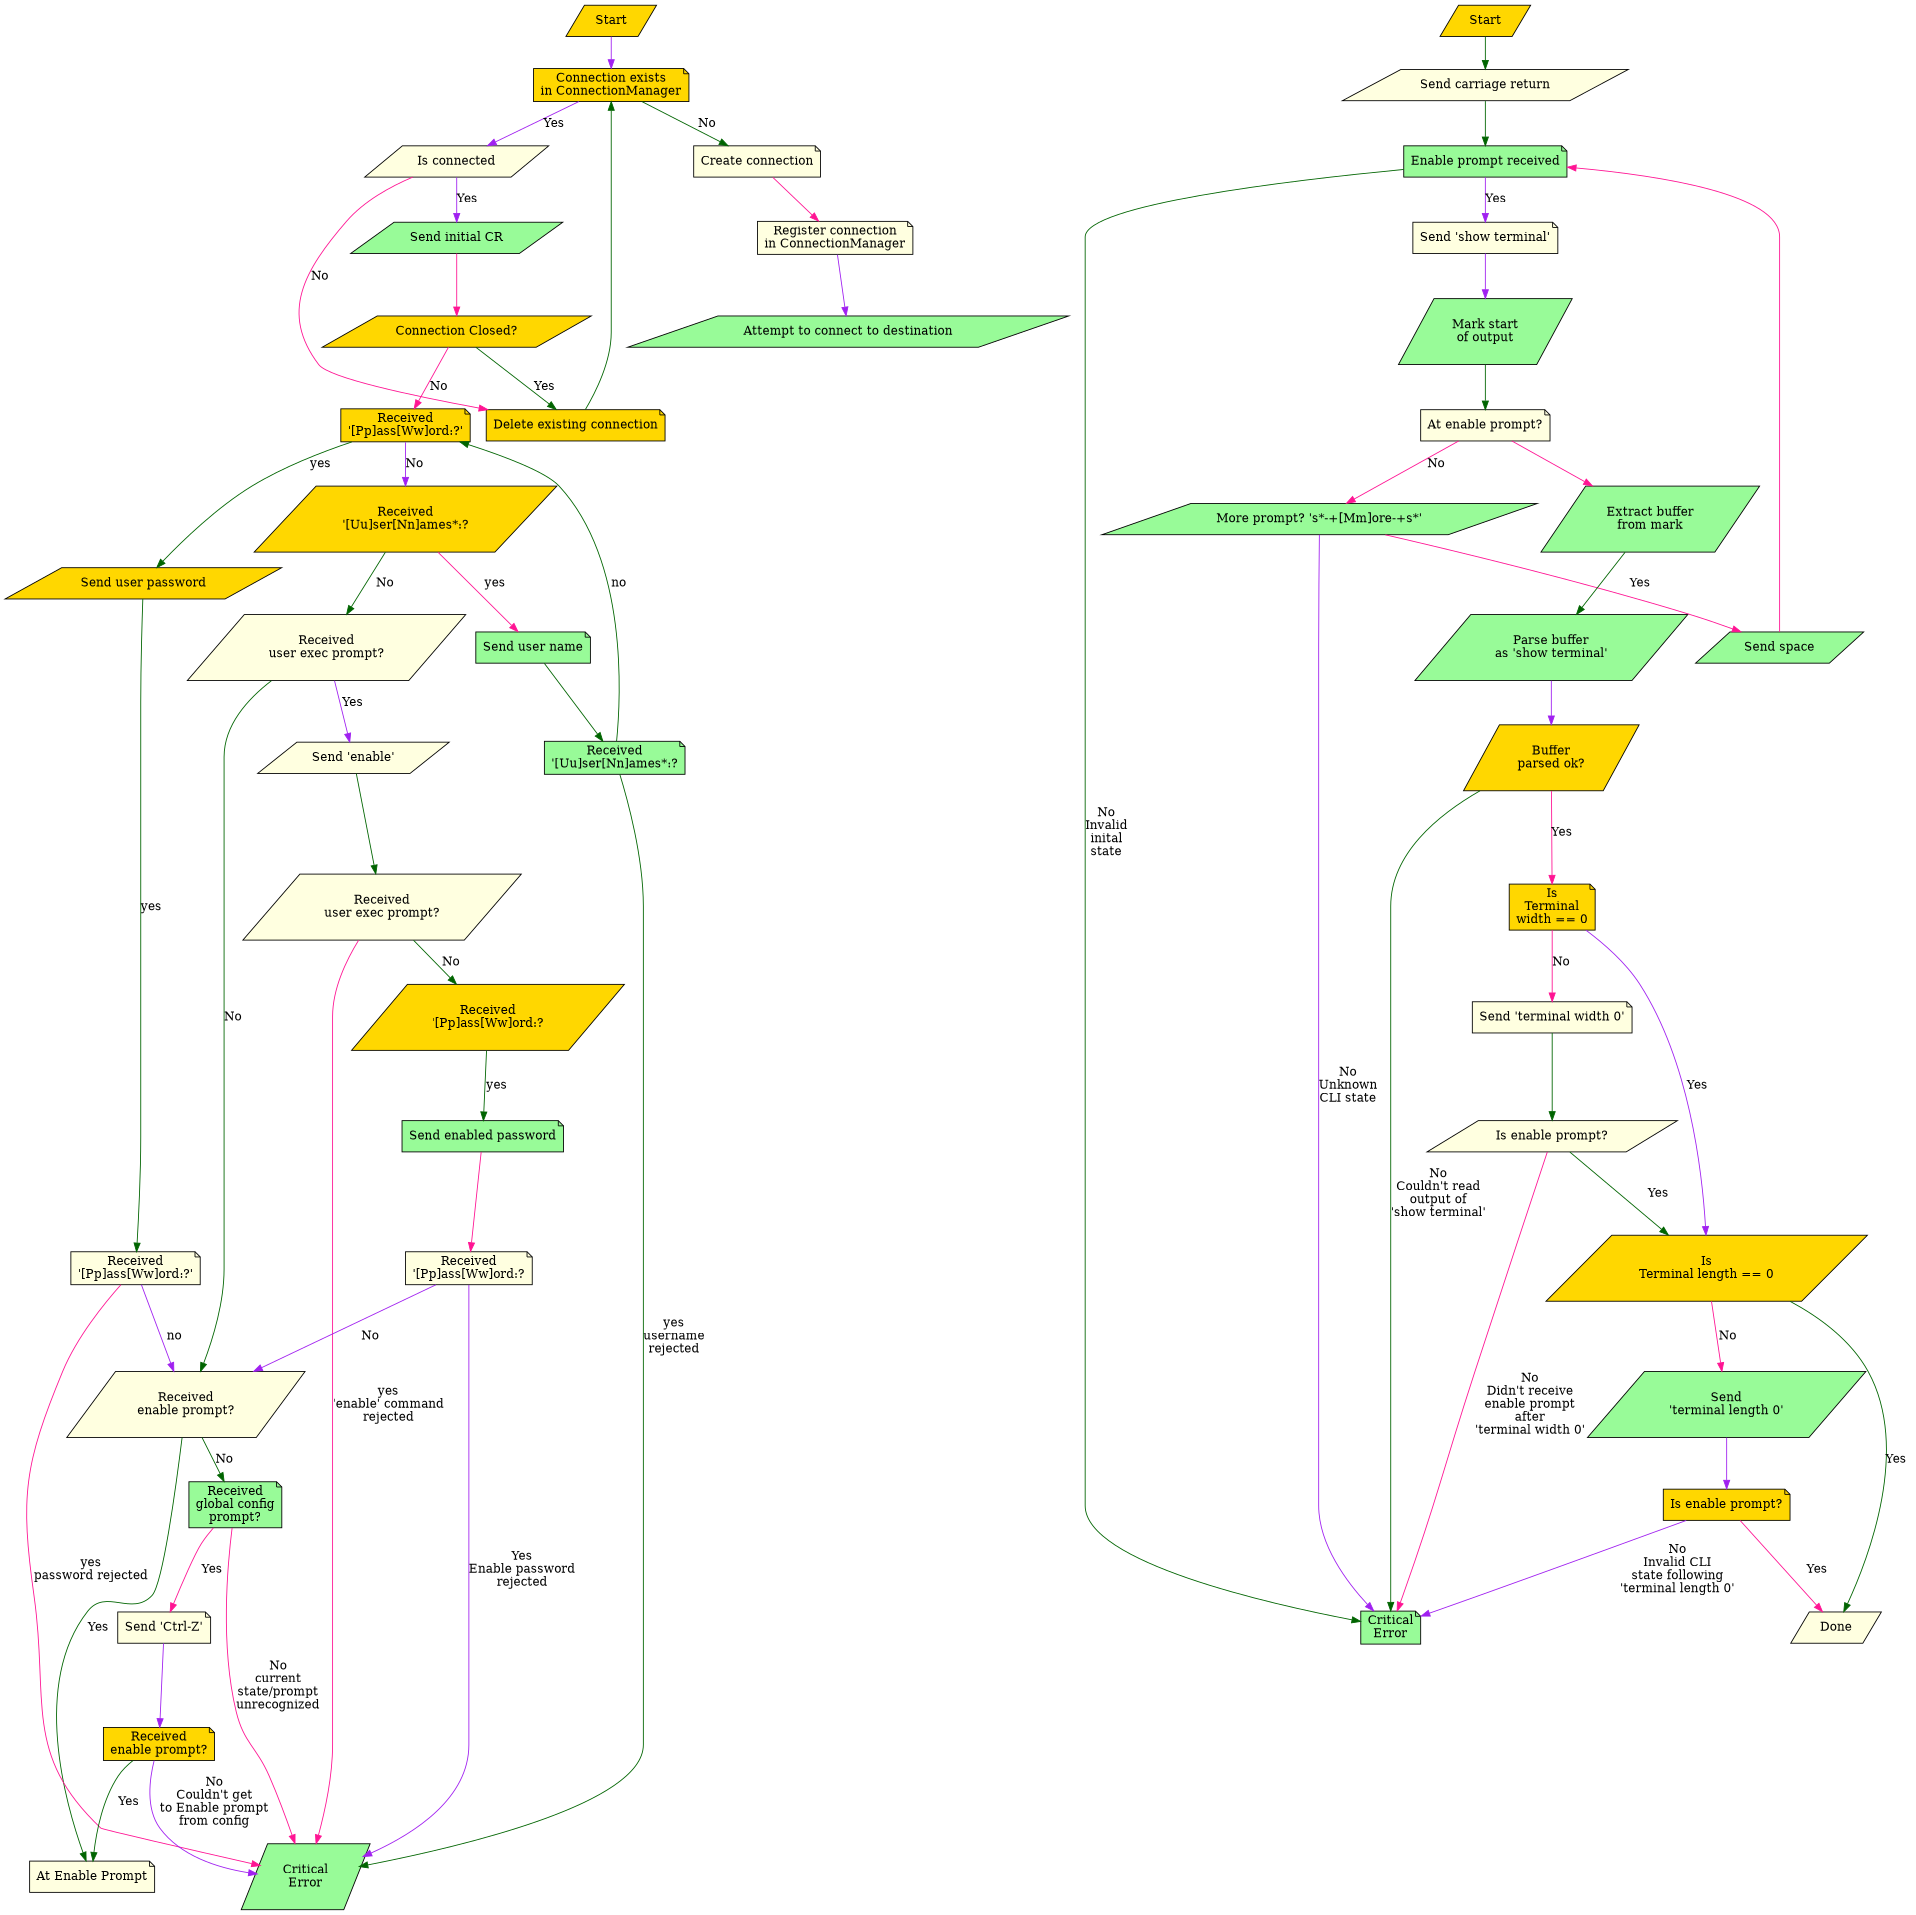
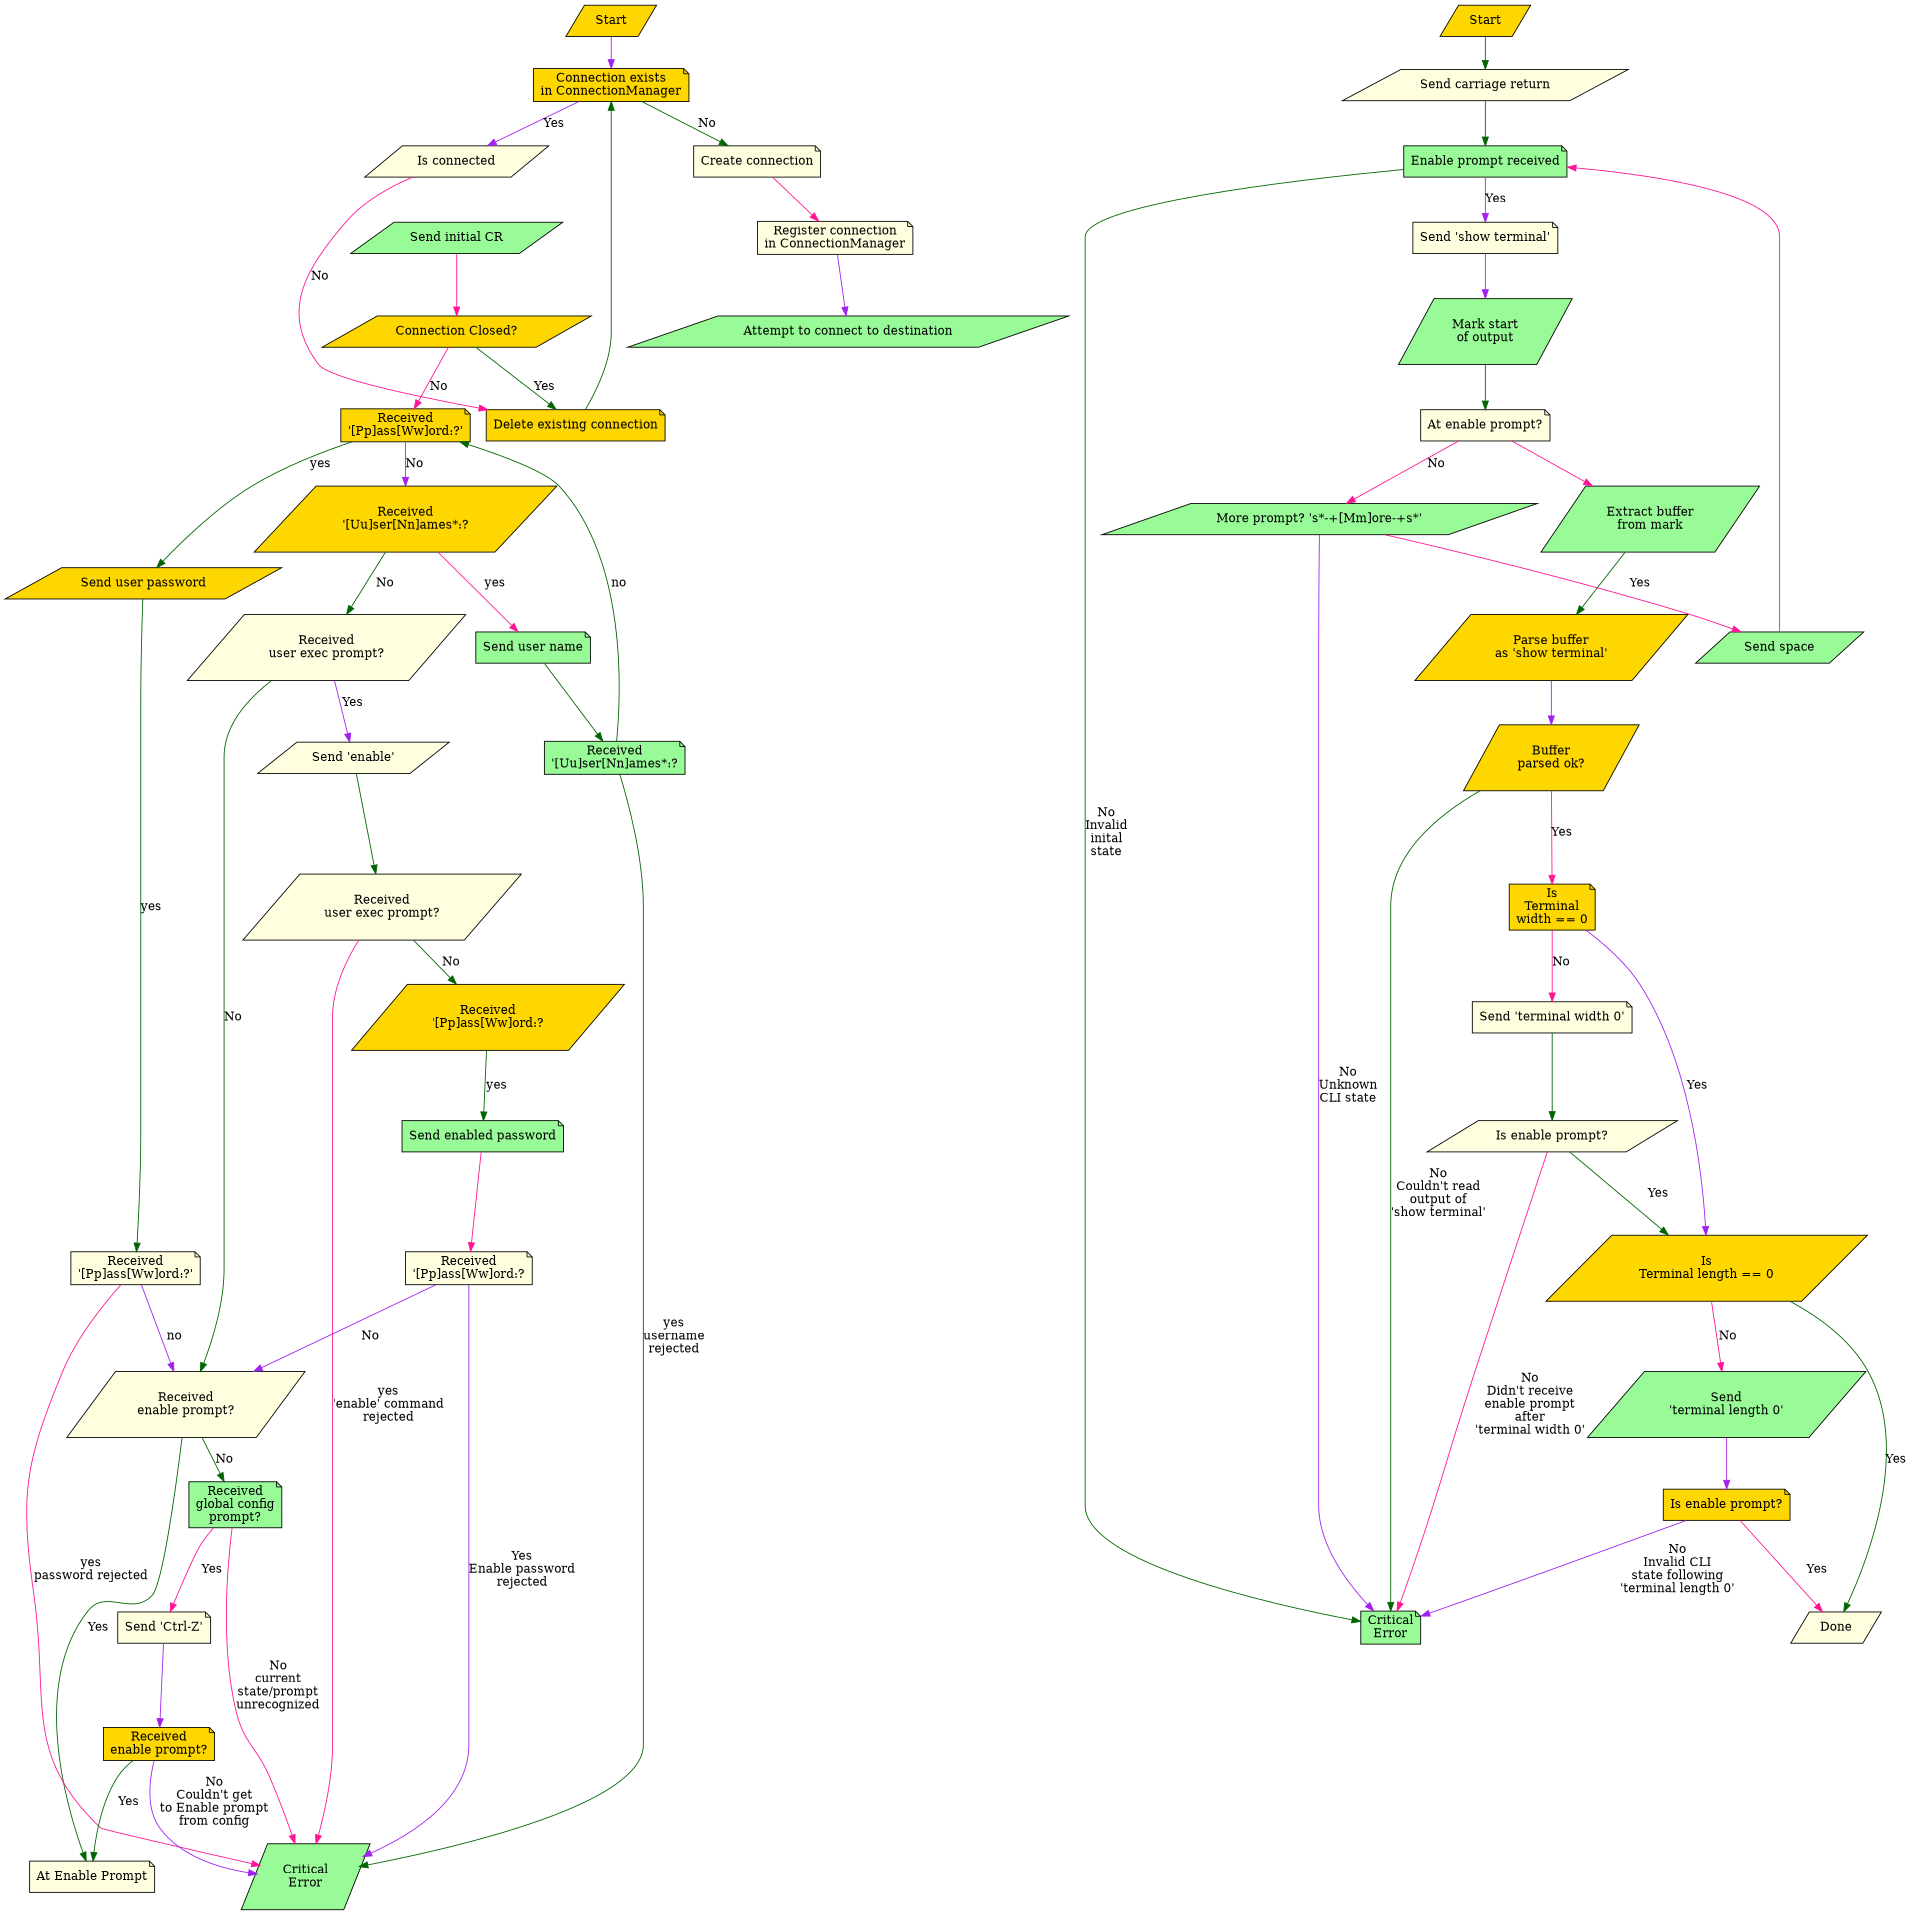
(457, 195) -> none
(1551, 648) -> (1551, 648)
